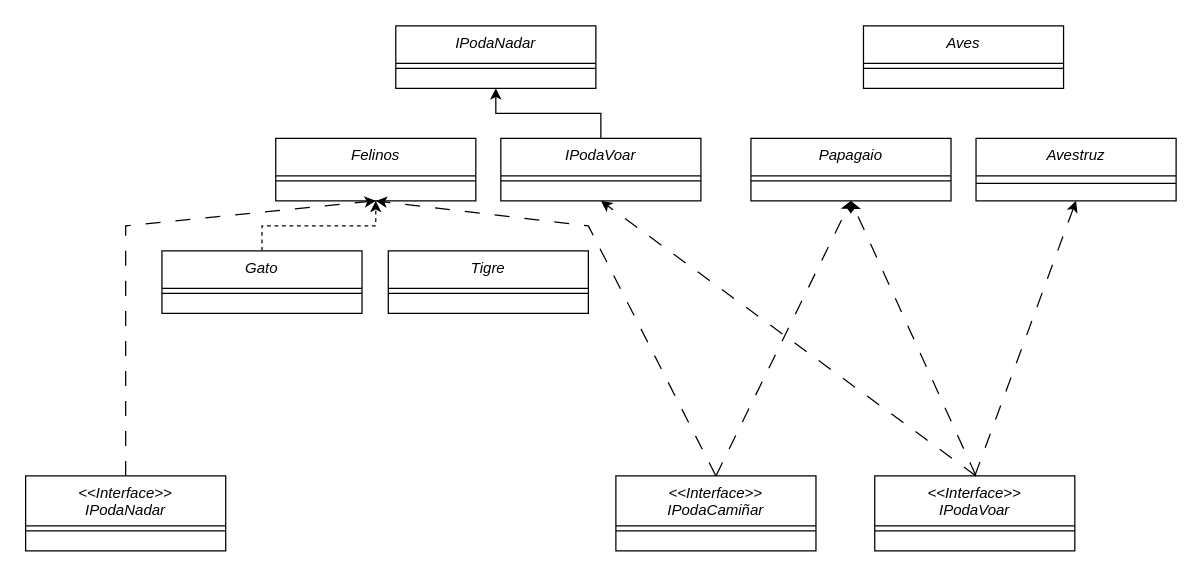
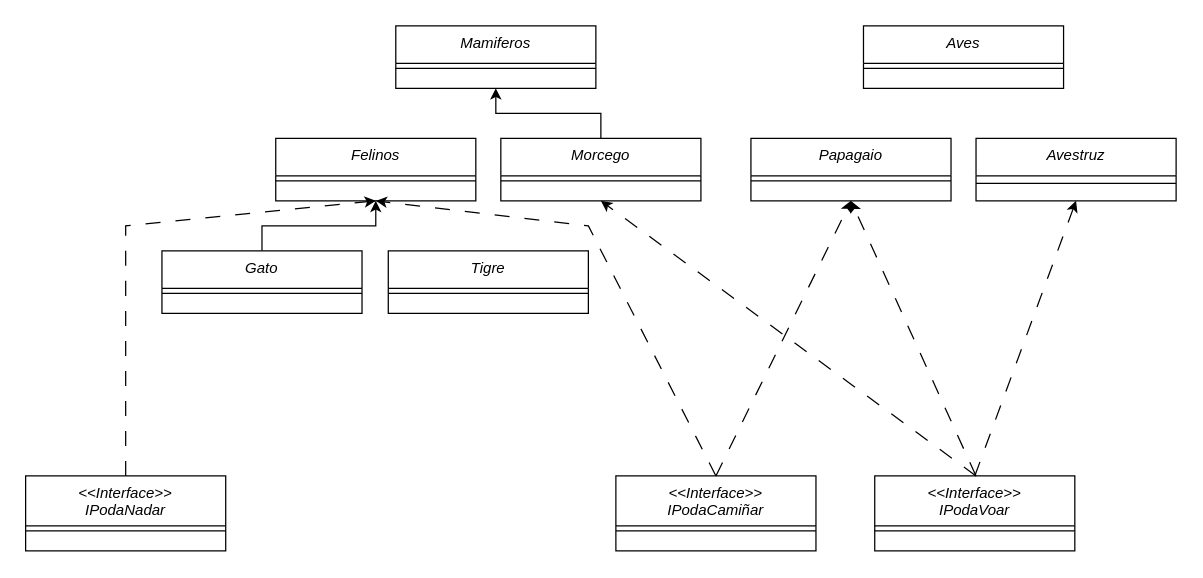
(495, 43) -> (495, 43)
(600, 155) -> (600, 155)
(316, 226) -> (316, 226)
